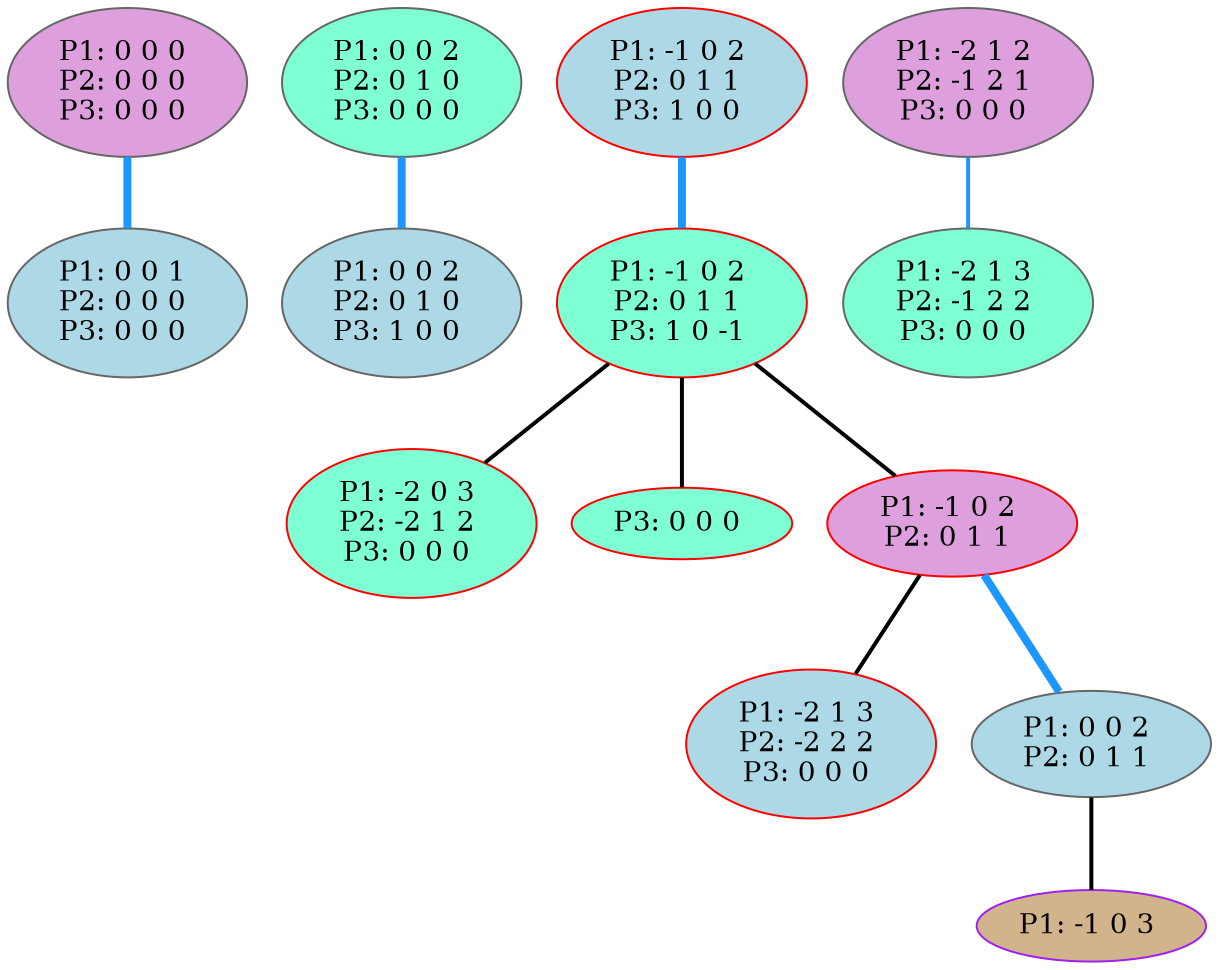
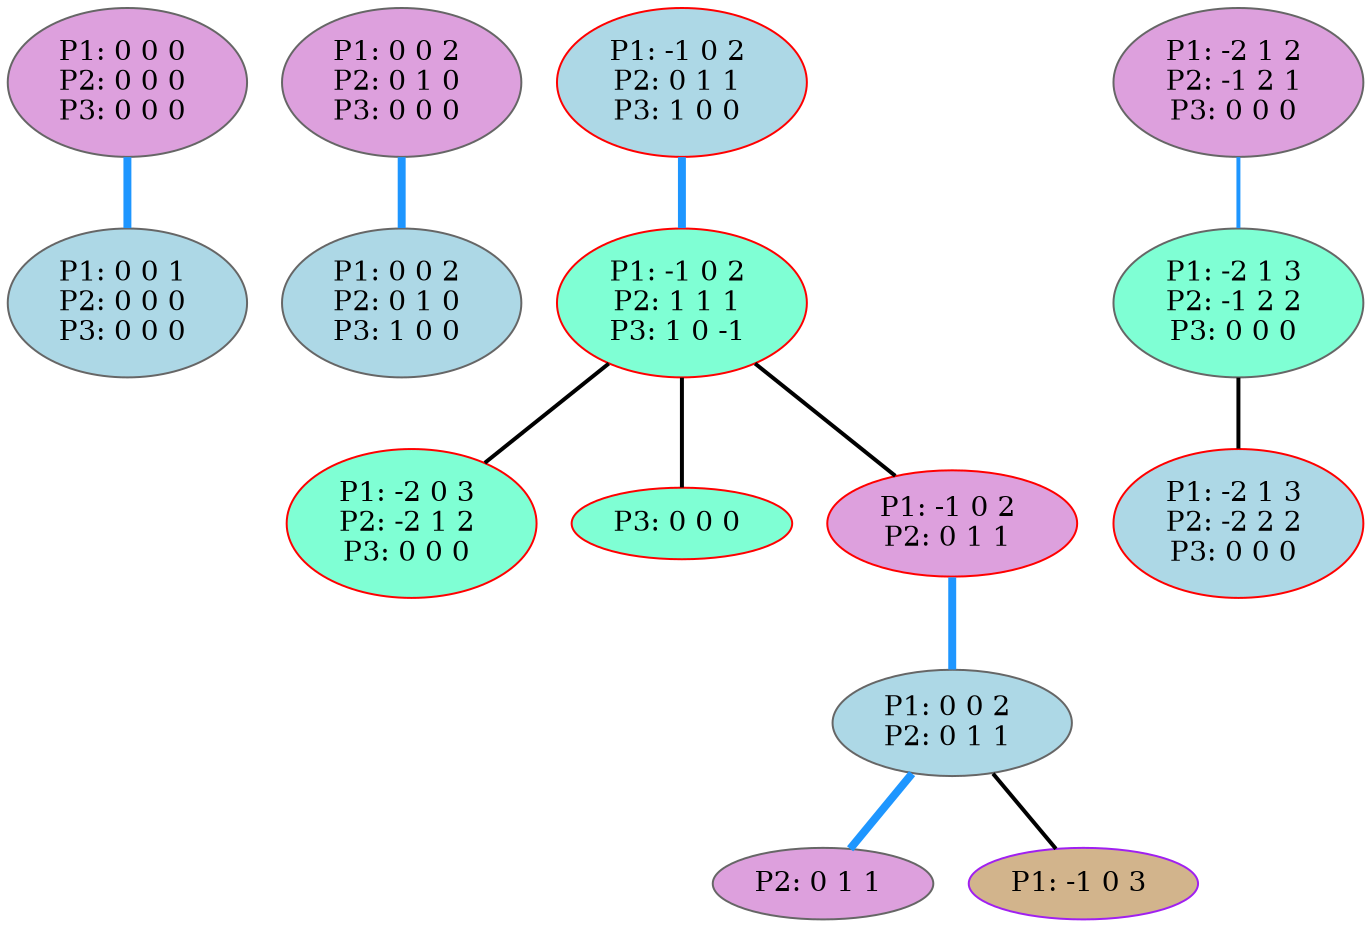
(402, 82) -> (402, 82)
(682, 303) -> (682, 303)
(888, 624) -> (1238, 413)
none -> (823, 884)
